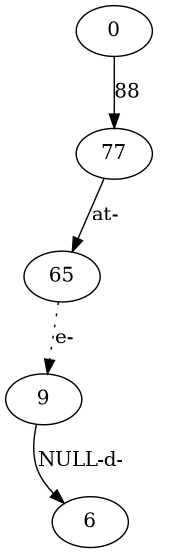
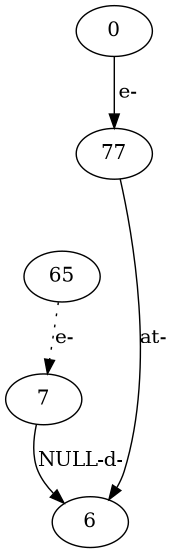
(128, 92) -> (128, 92)
(91, 208) -> (140, 334)
(44, 399) -> (44, 399)
